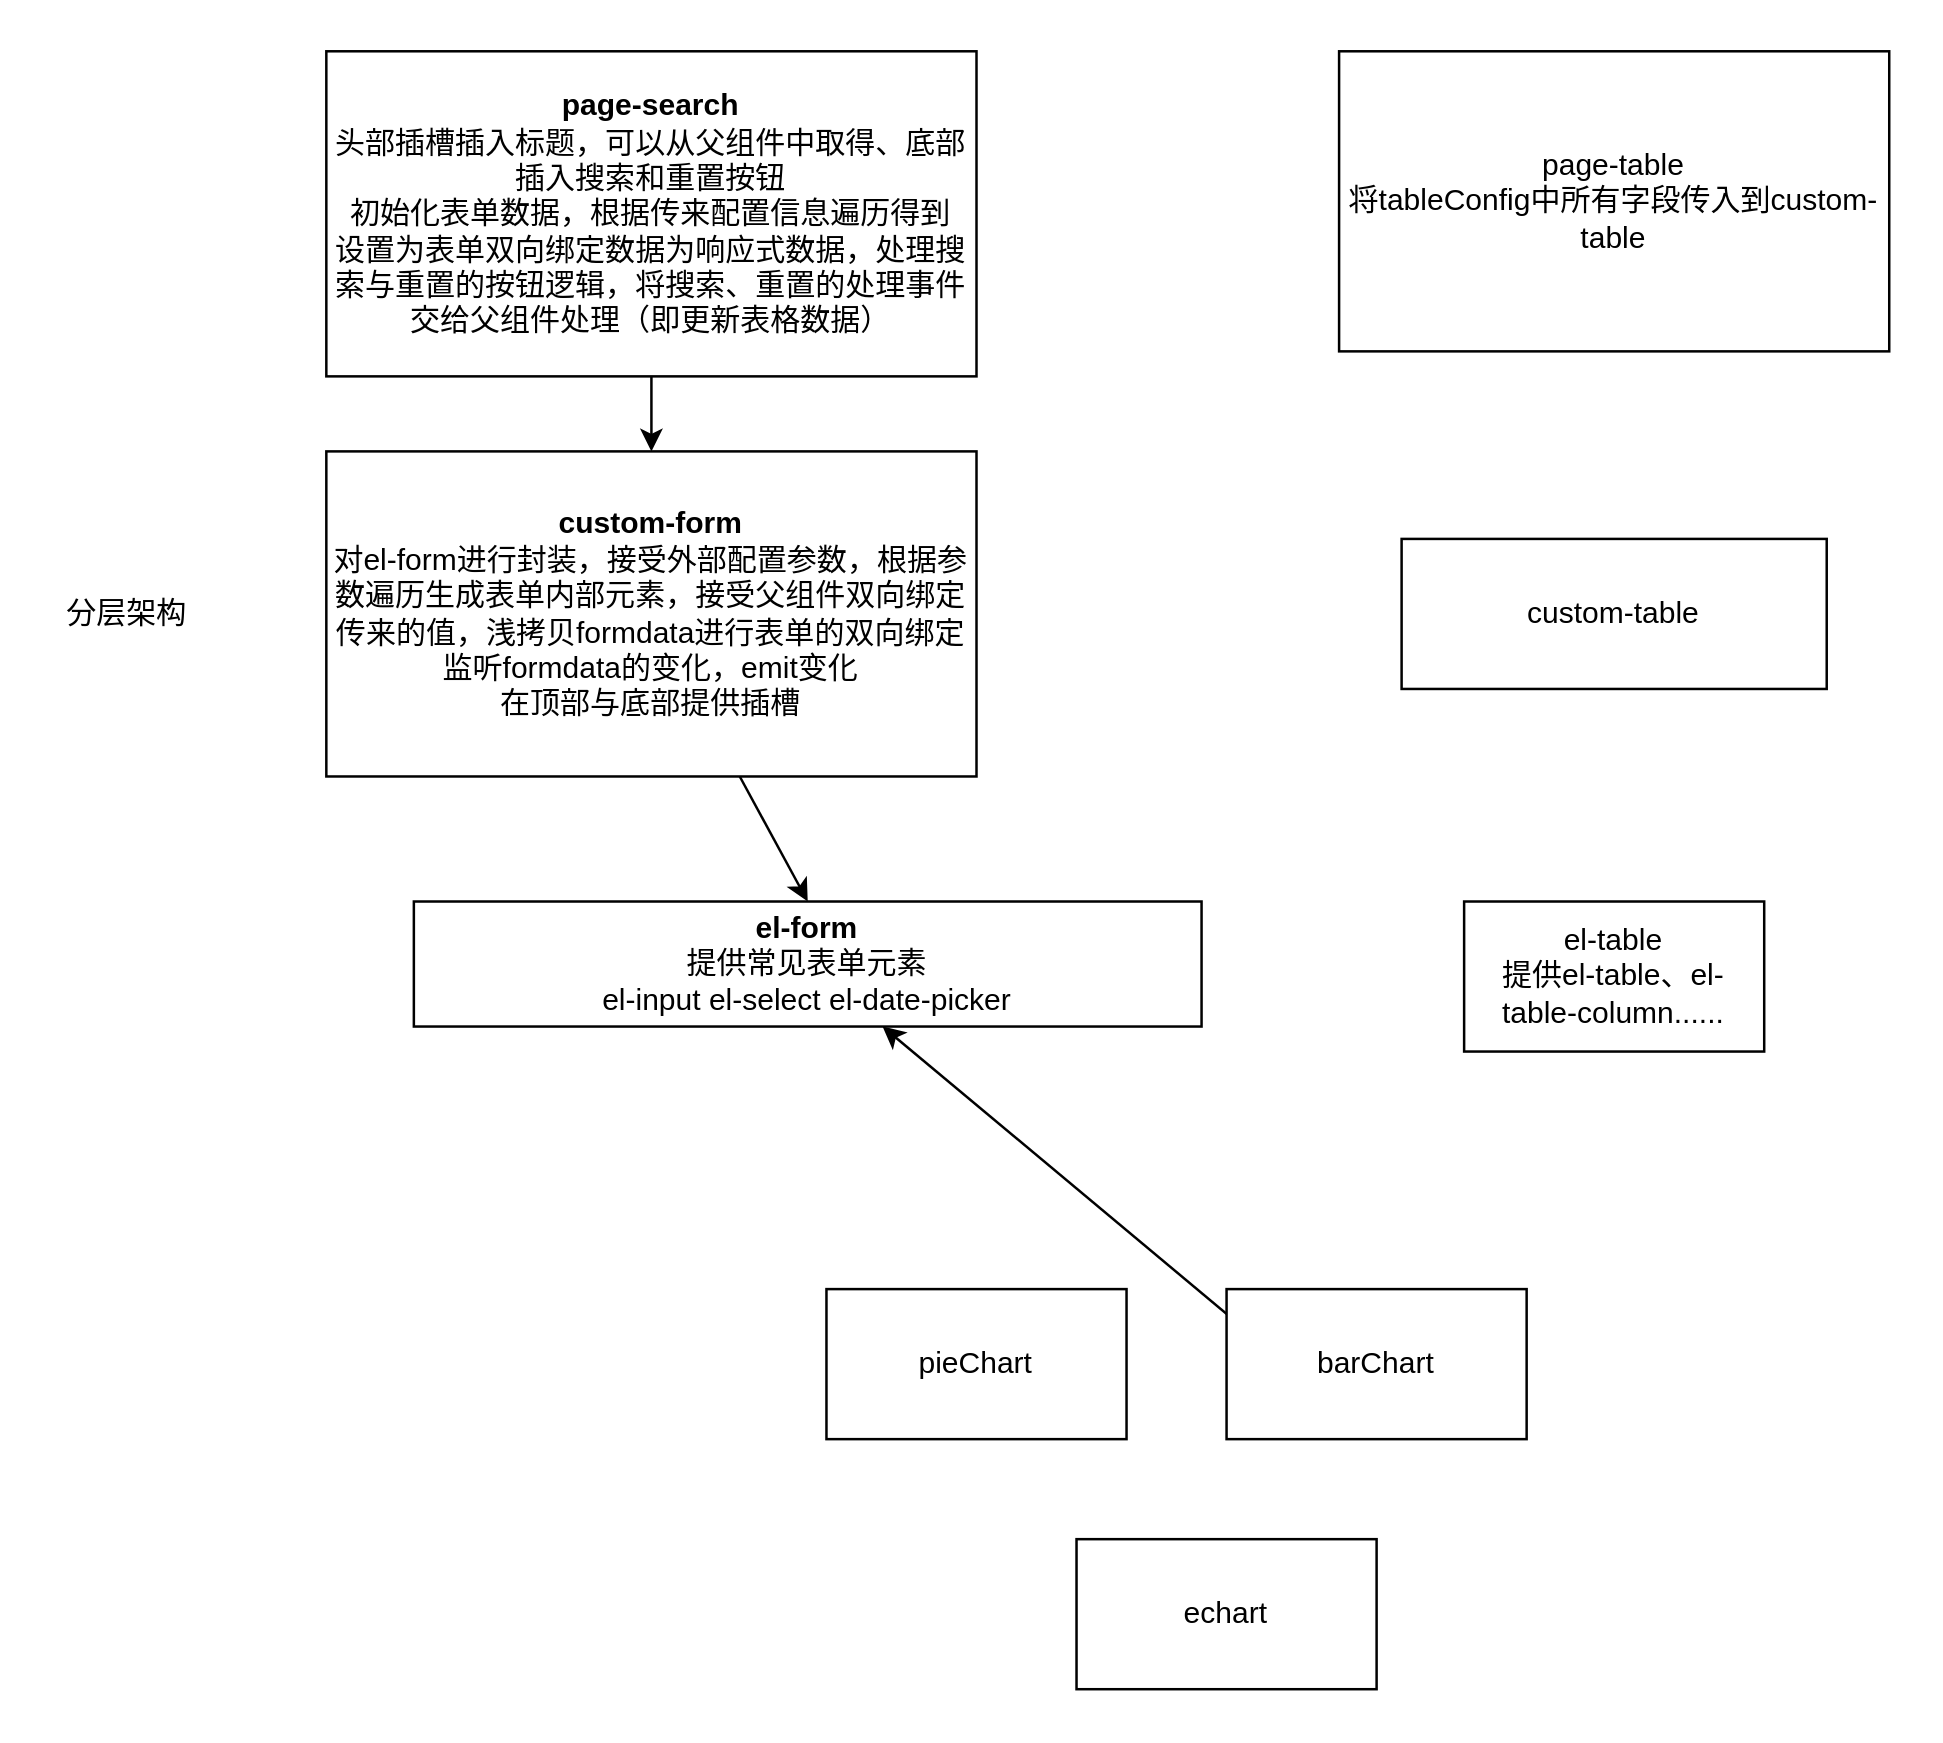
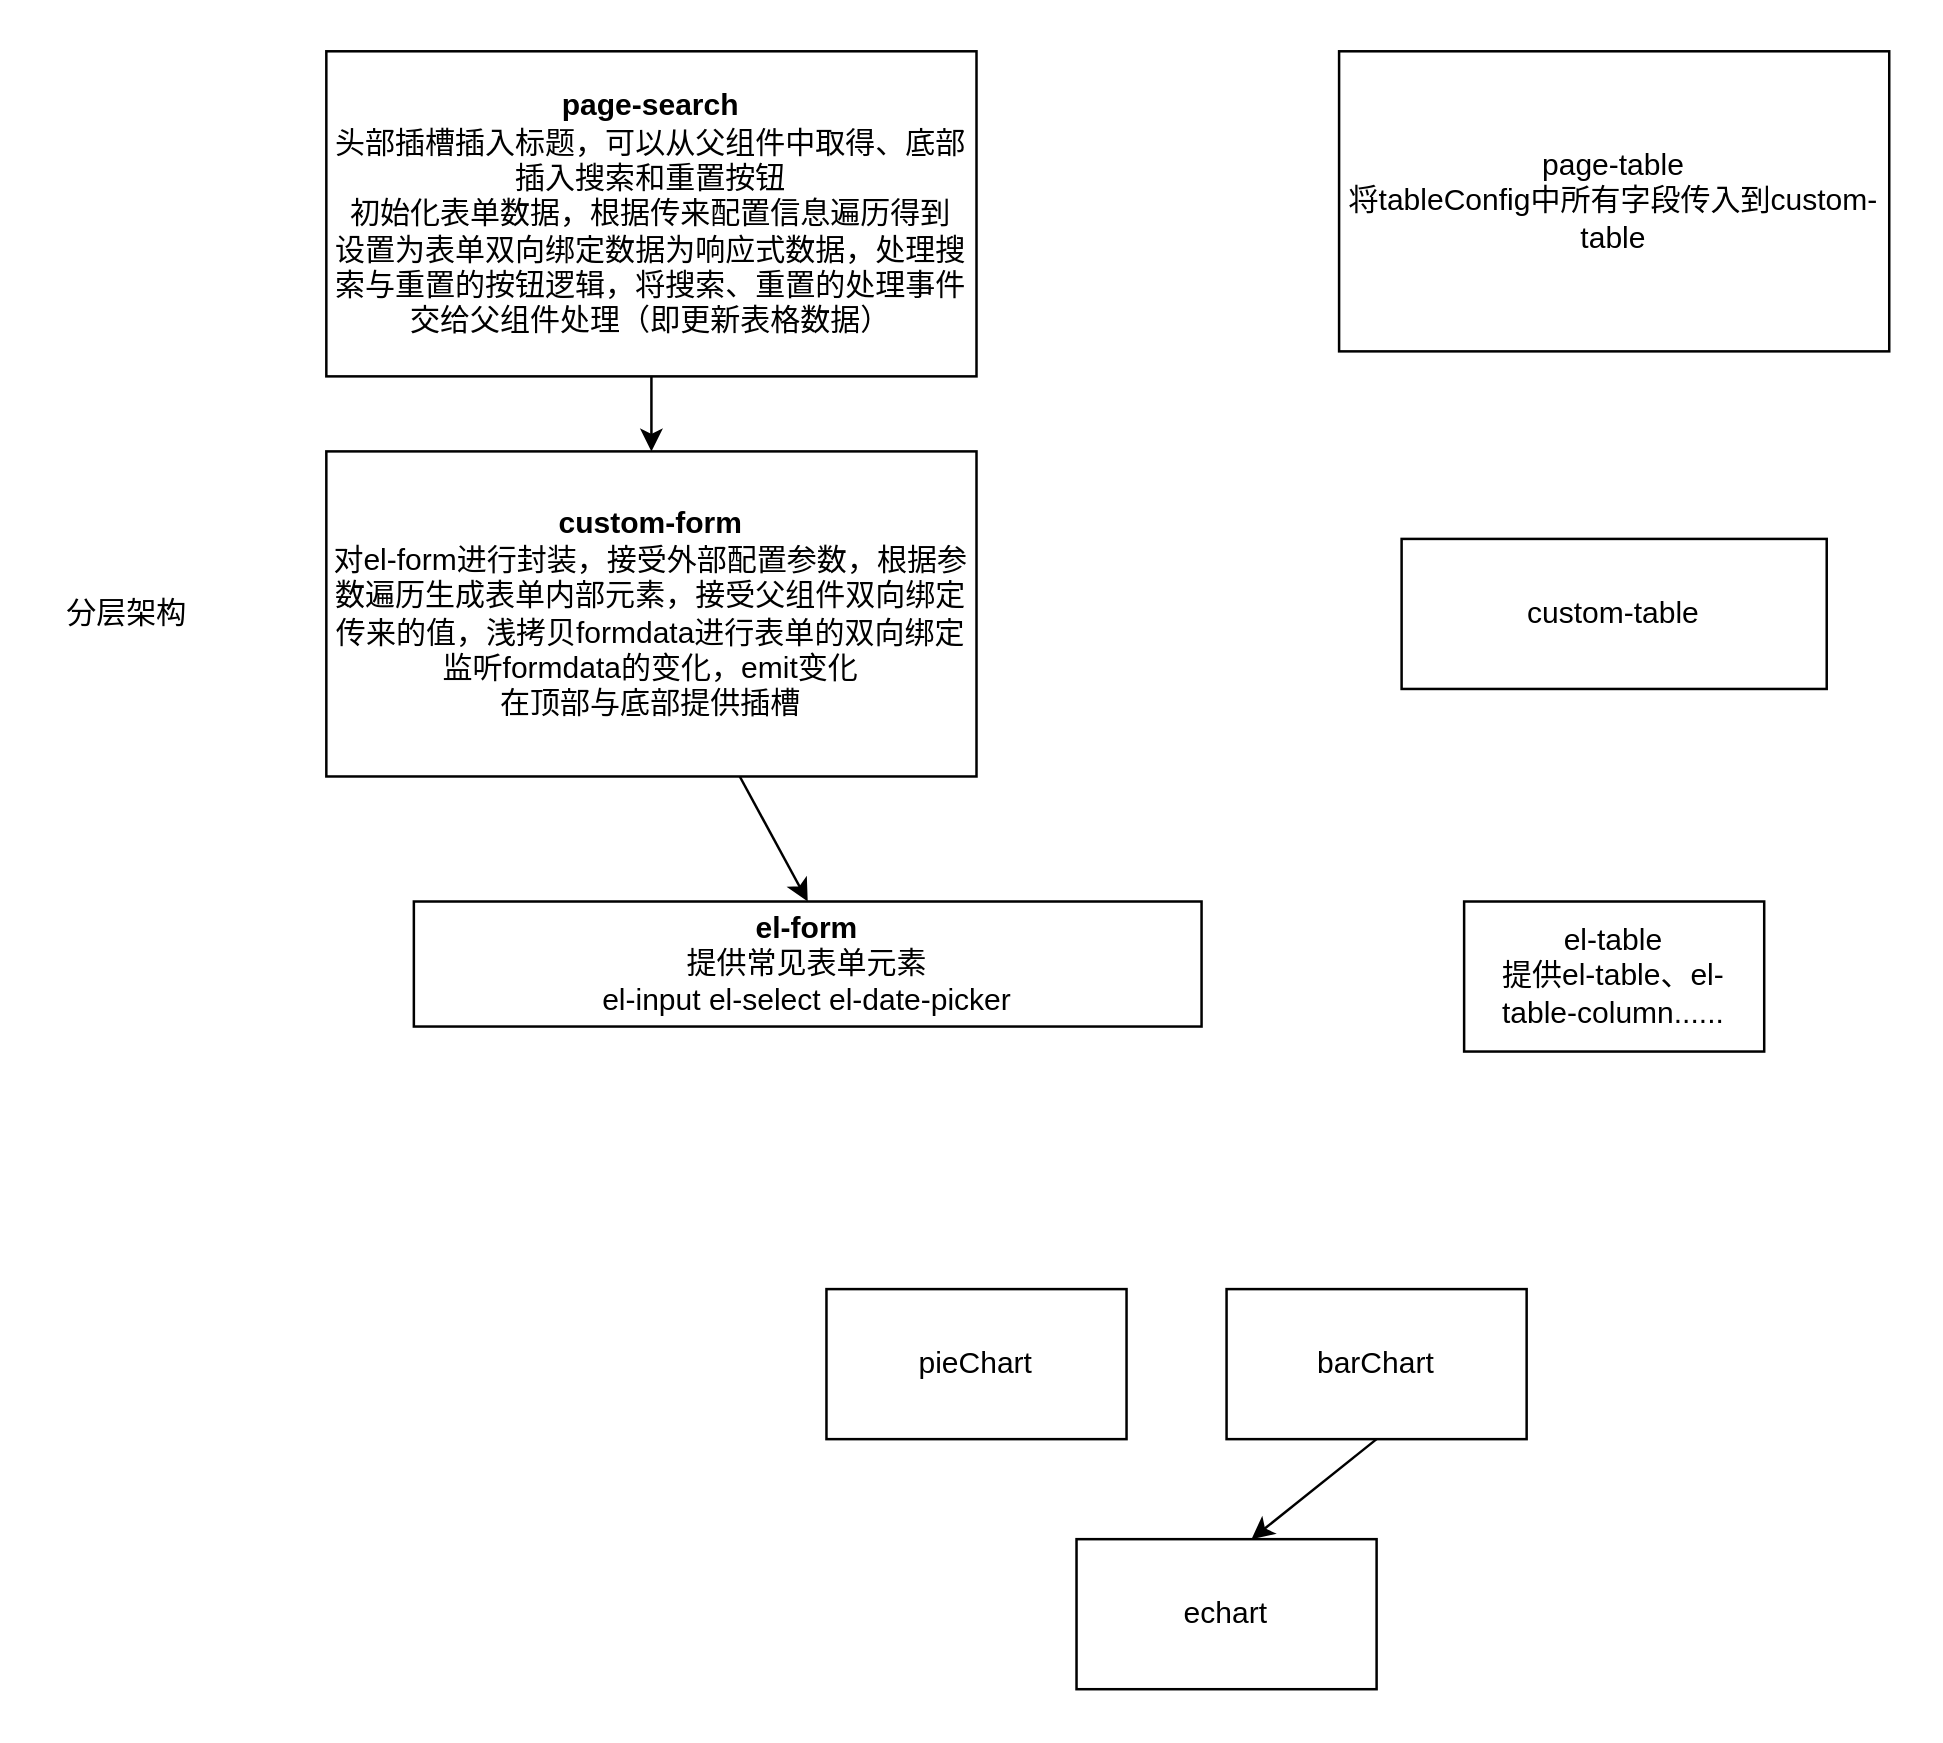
(1060, 1175) -> (1320, 1484)
